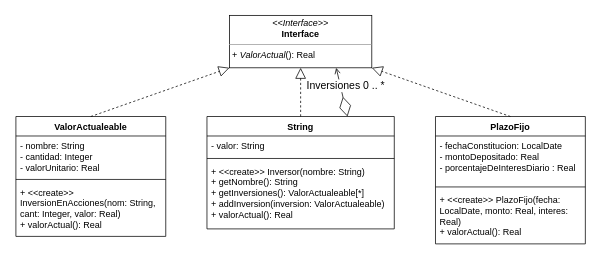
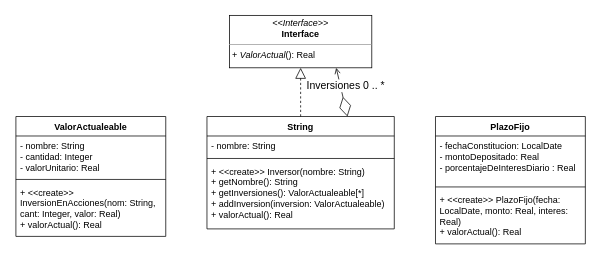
(444, 93) -> none
(155, 94) -> none
(243, 147) -> (247, 147)
